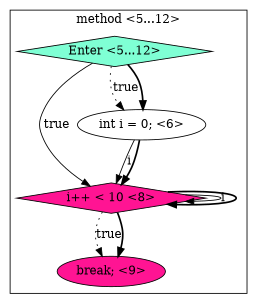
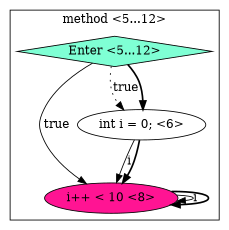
(111, 198) -> (111, 198)
(111, 271) -> none
